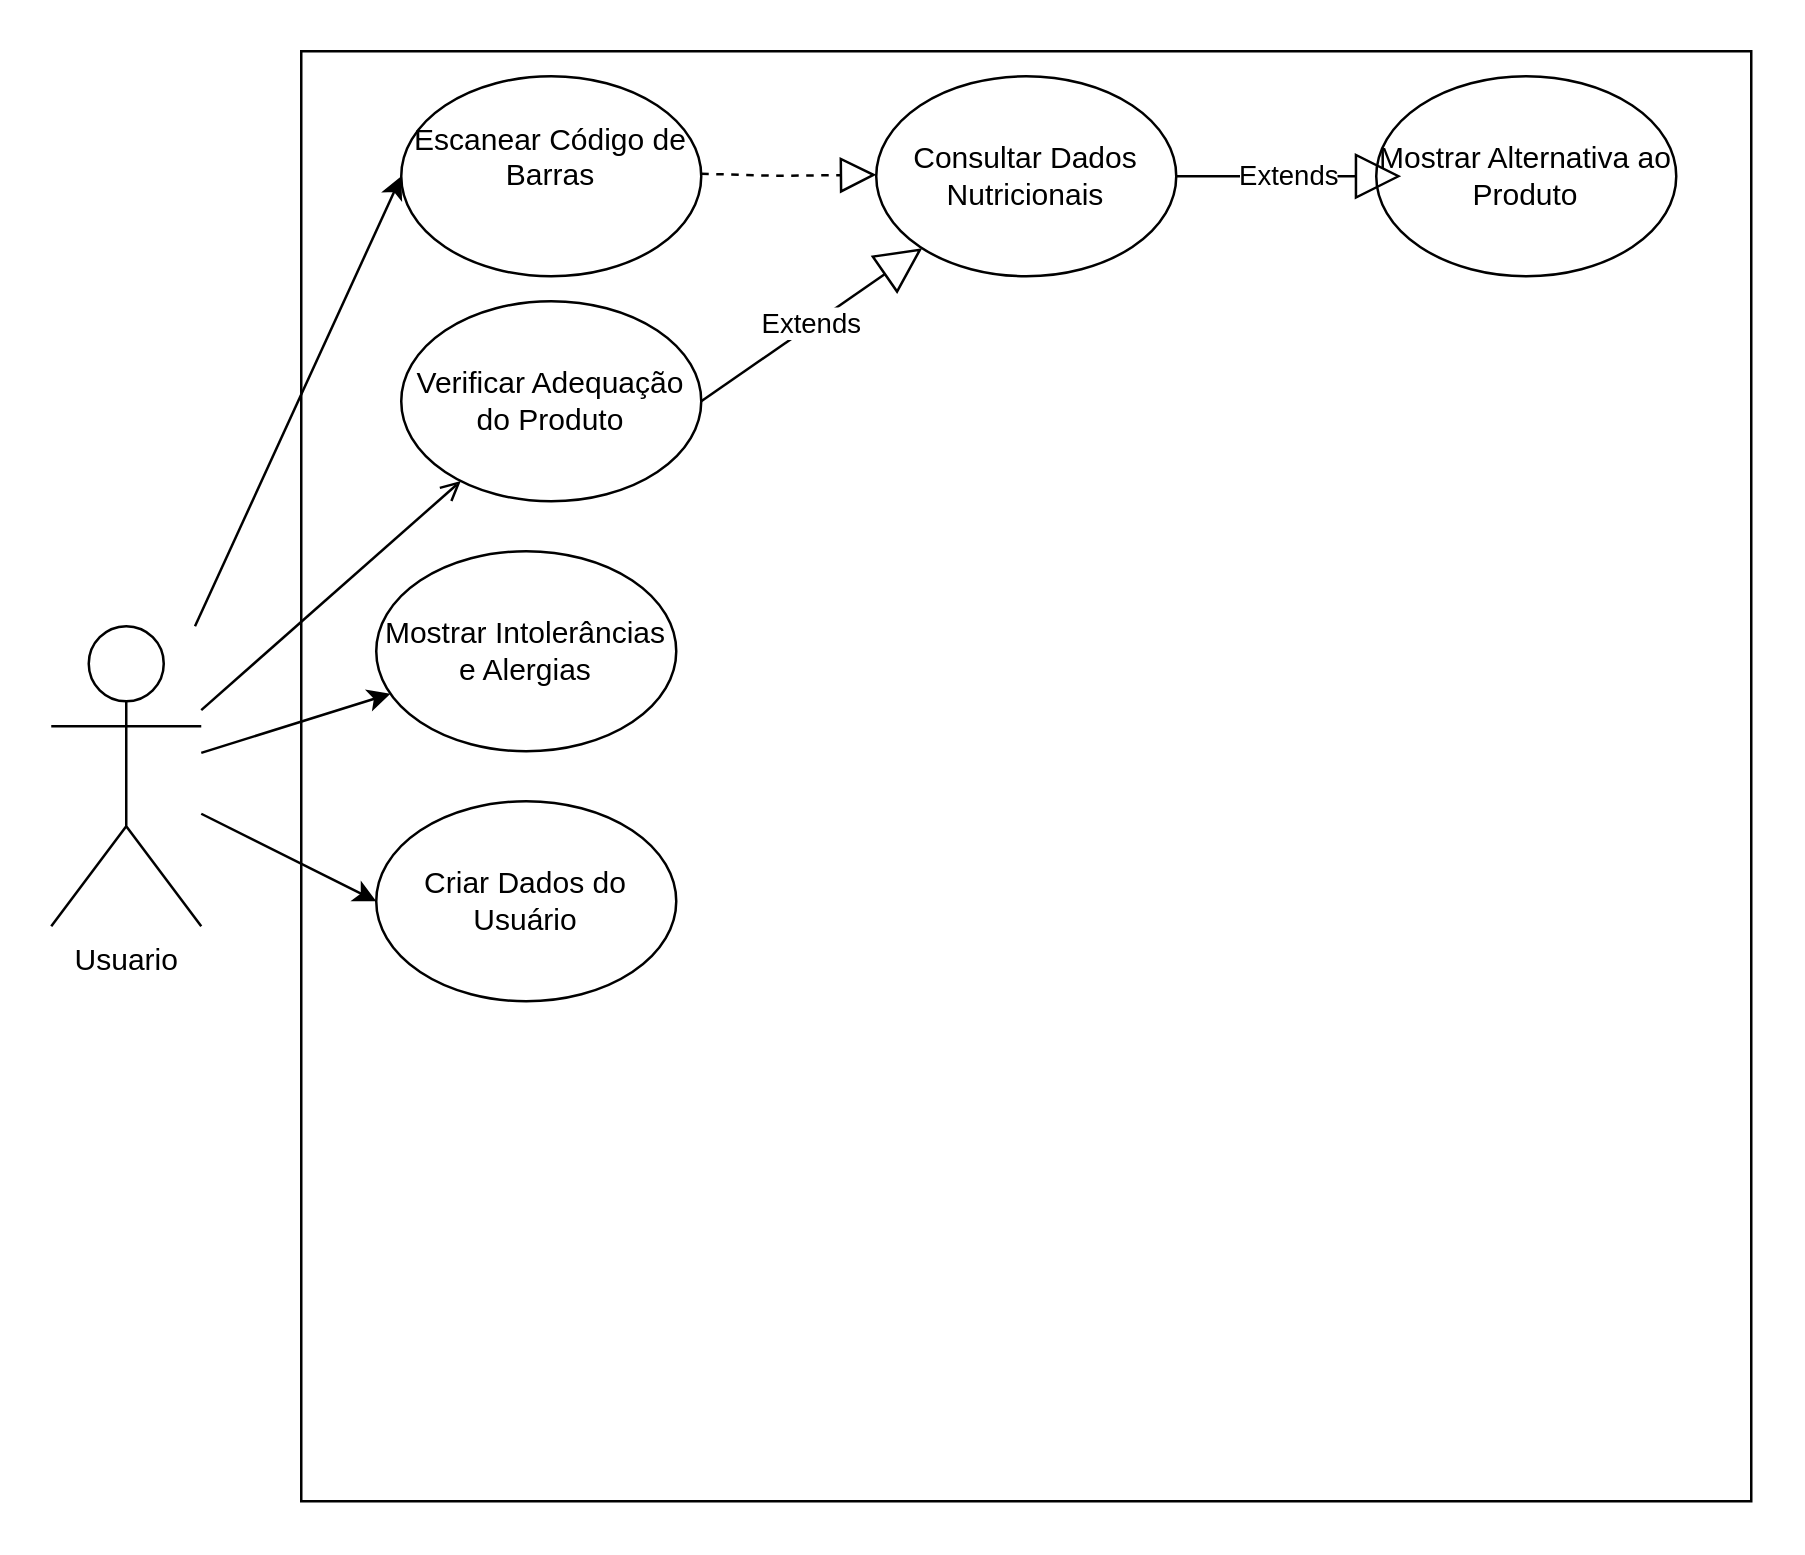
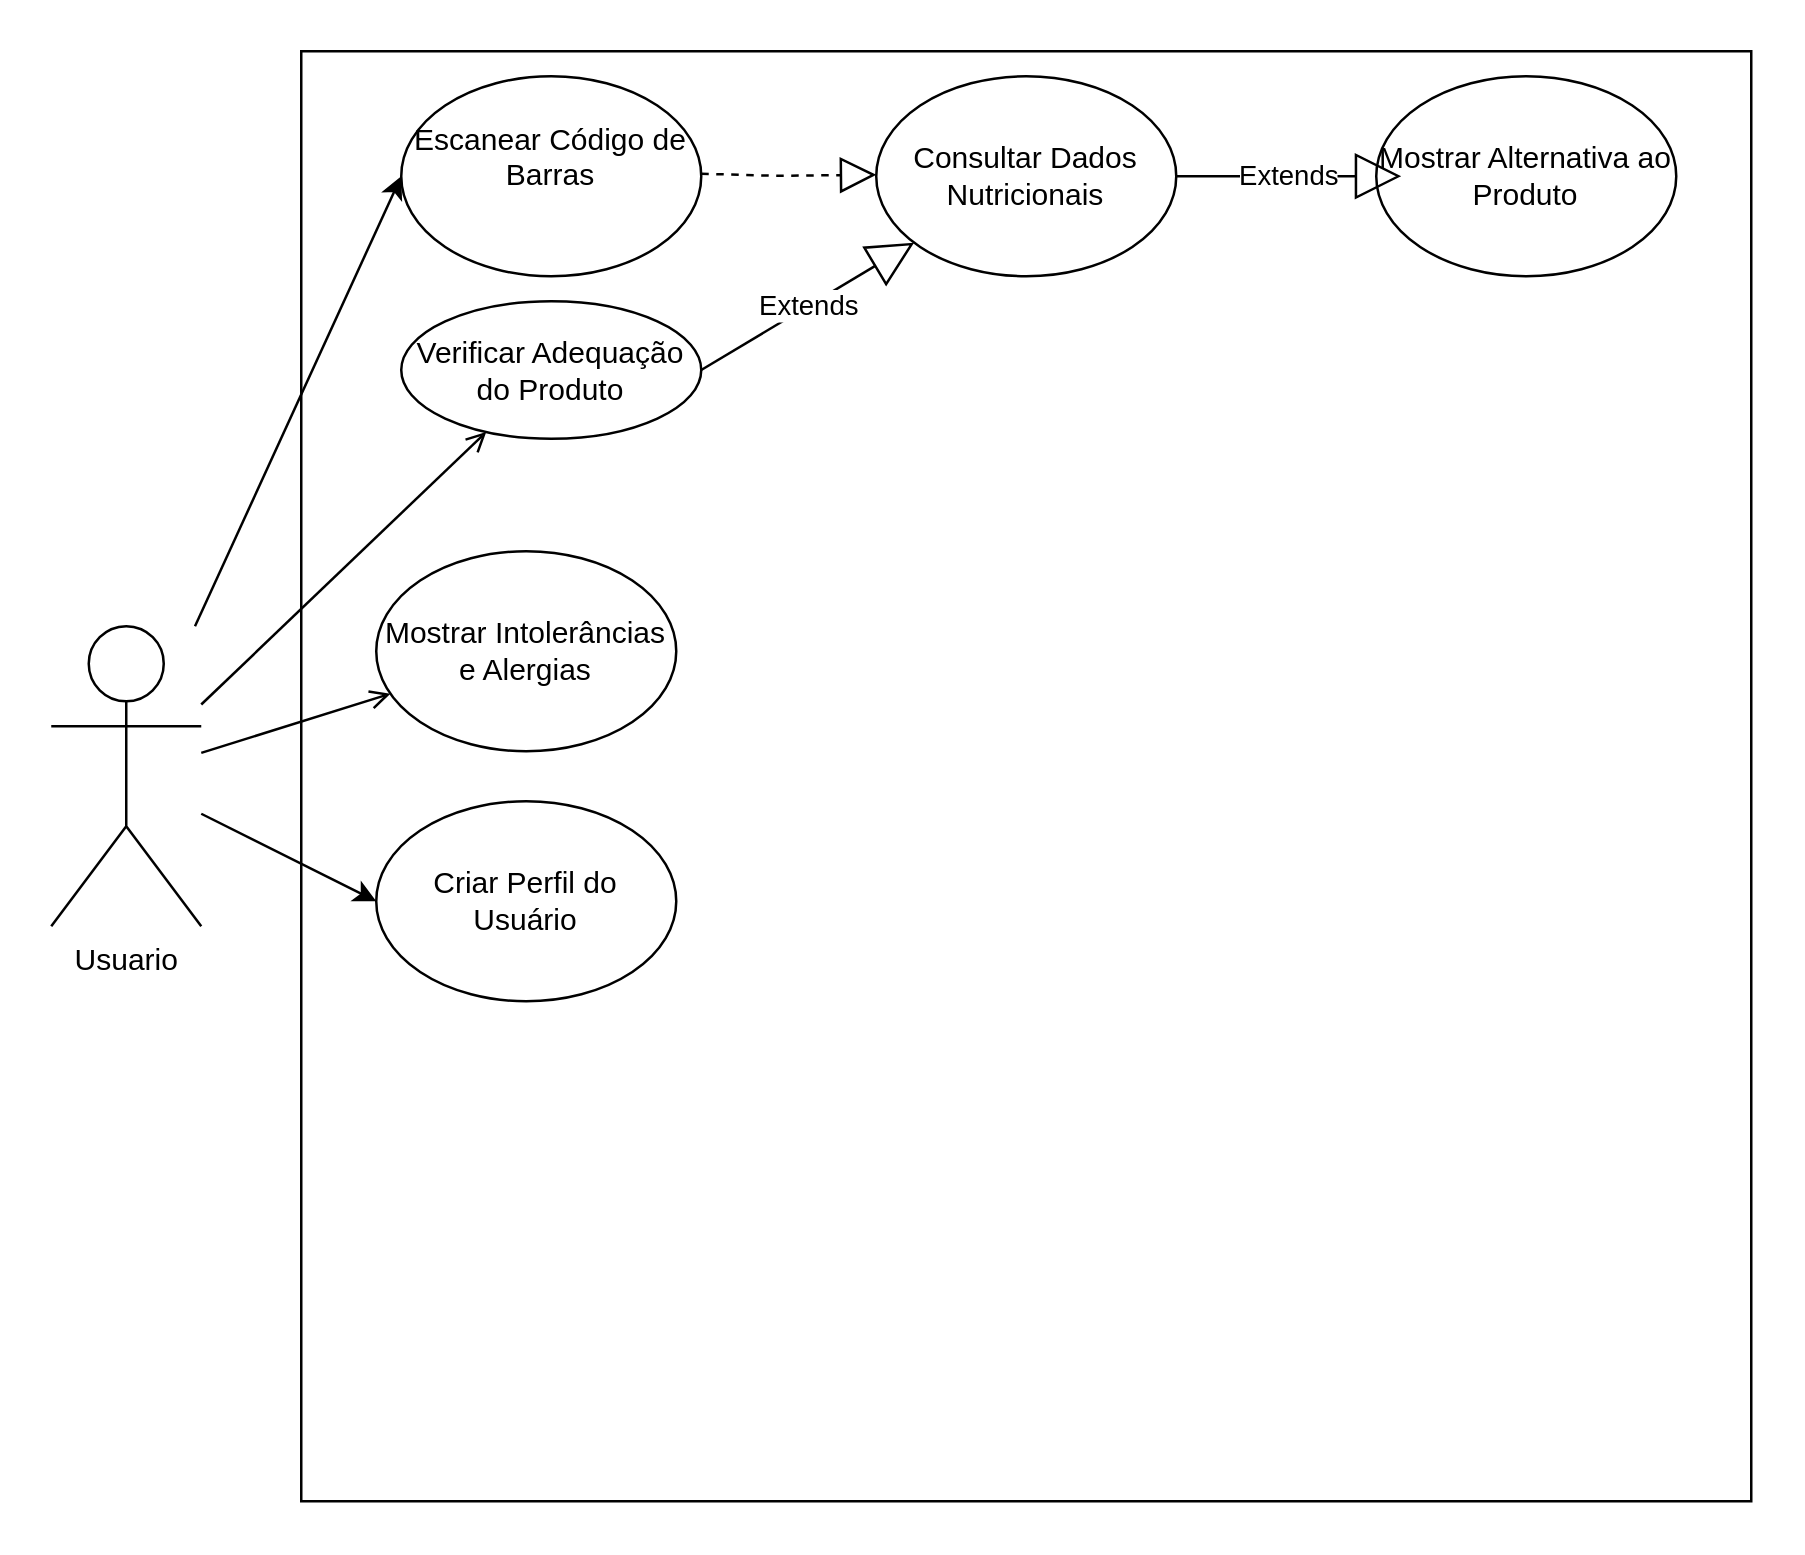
(551, 401) -> (551, 370)
(373, 699) -> (376, 698)
(526, 901) -> (526, 901)
